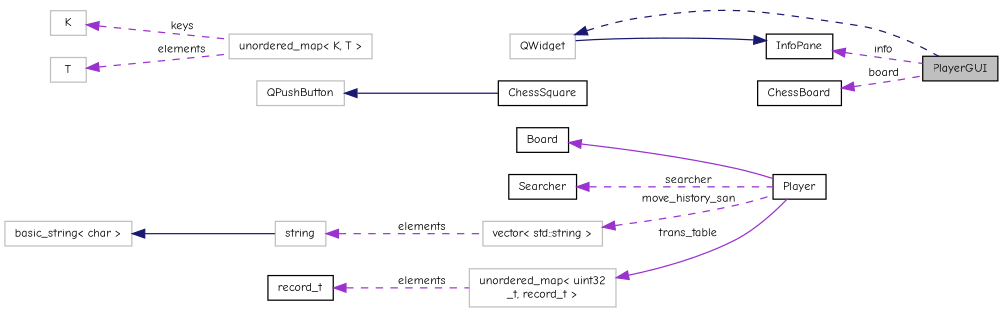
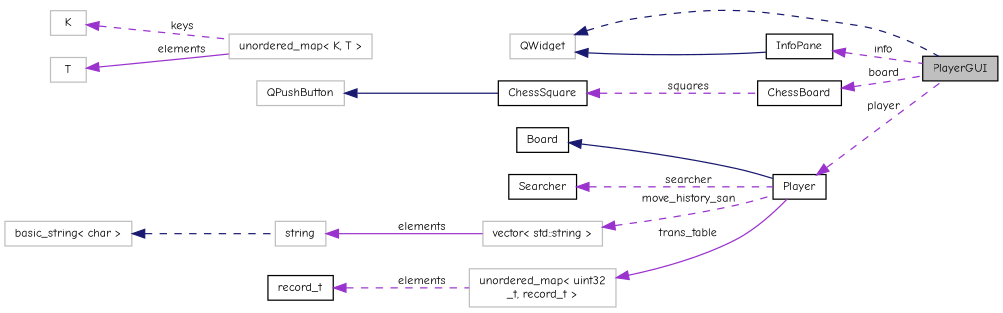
(665, 38) -> (677, 55)
(164, 61) -> (164, 61)
none -> (679, 93)
none -> (885, 124)
(678, 157) -> (678, 157)
(210, 234) -> (210, 234)
(411, 234) -> (411, 234)
